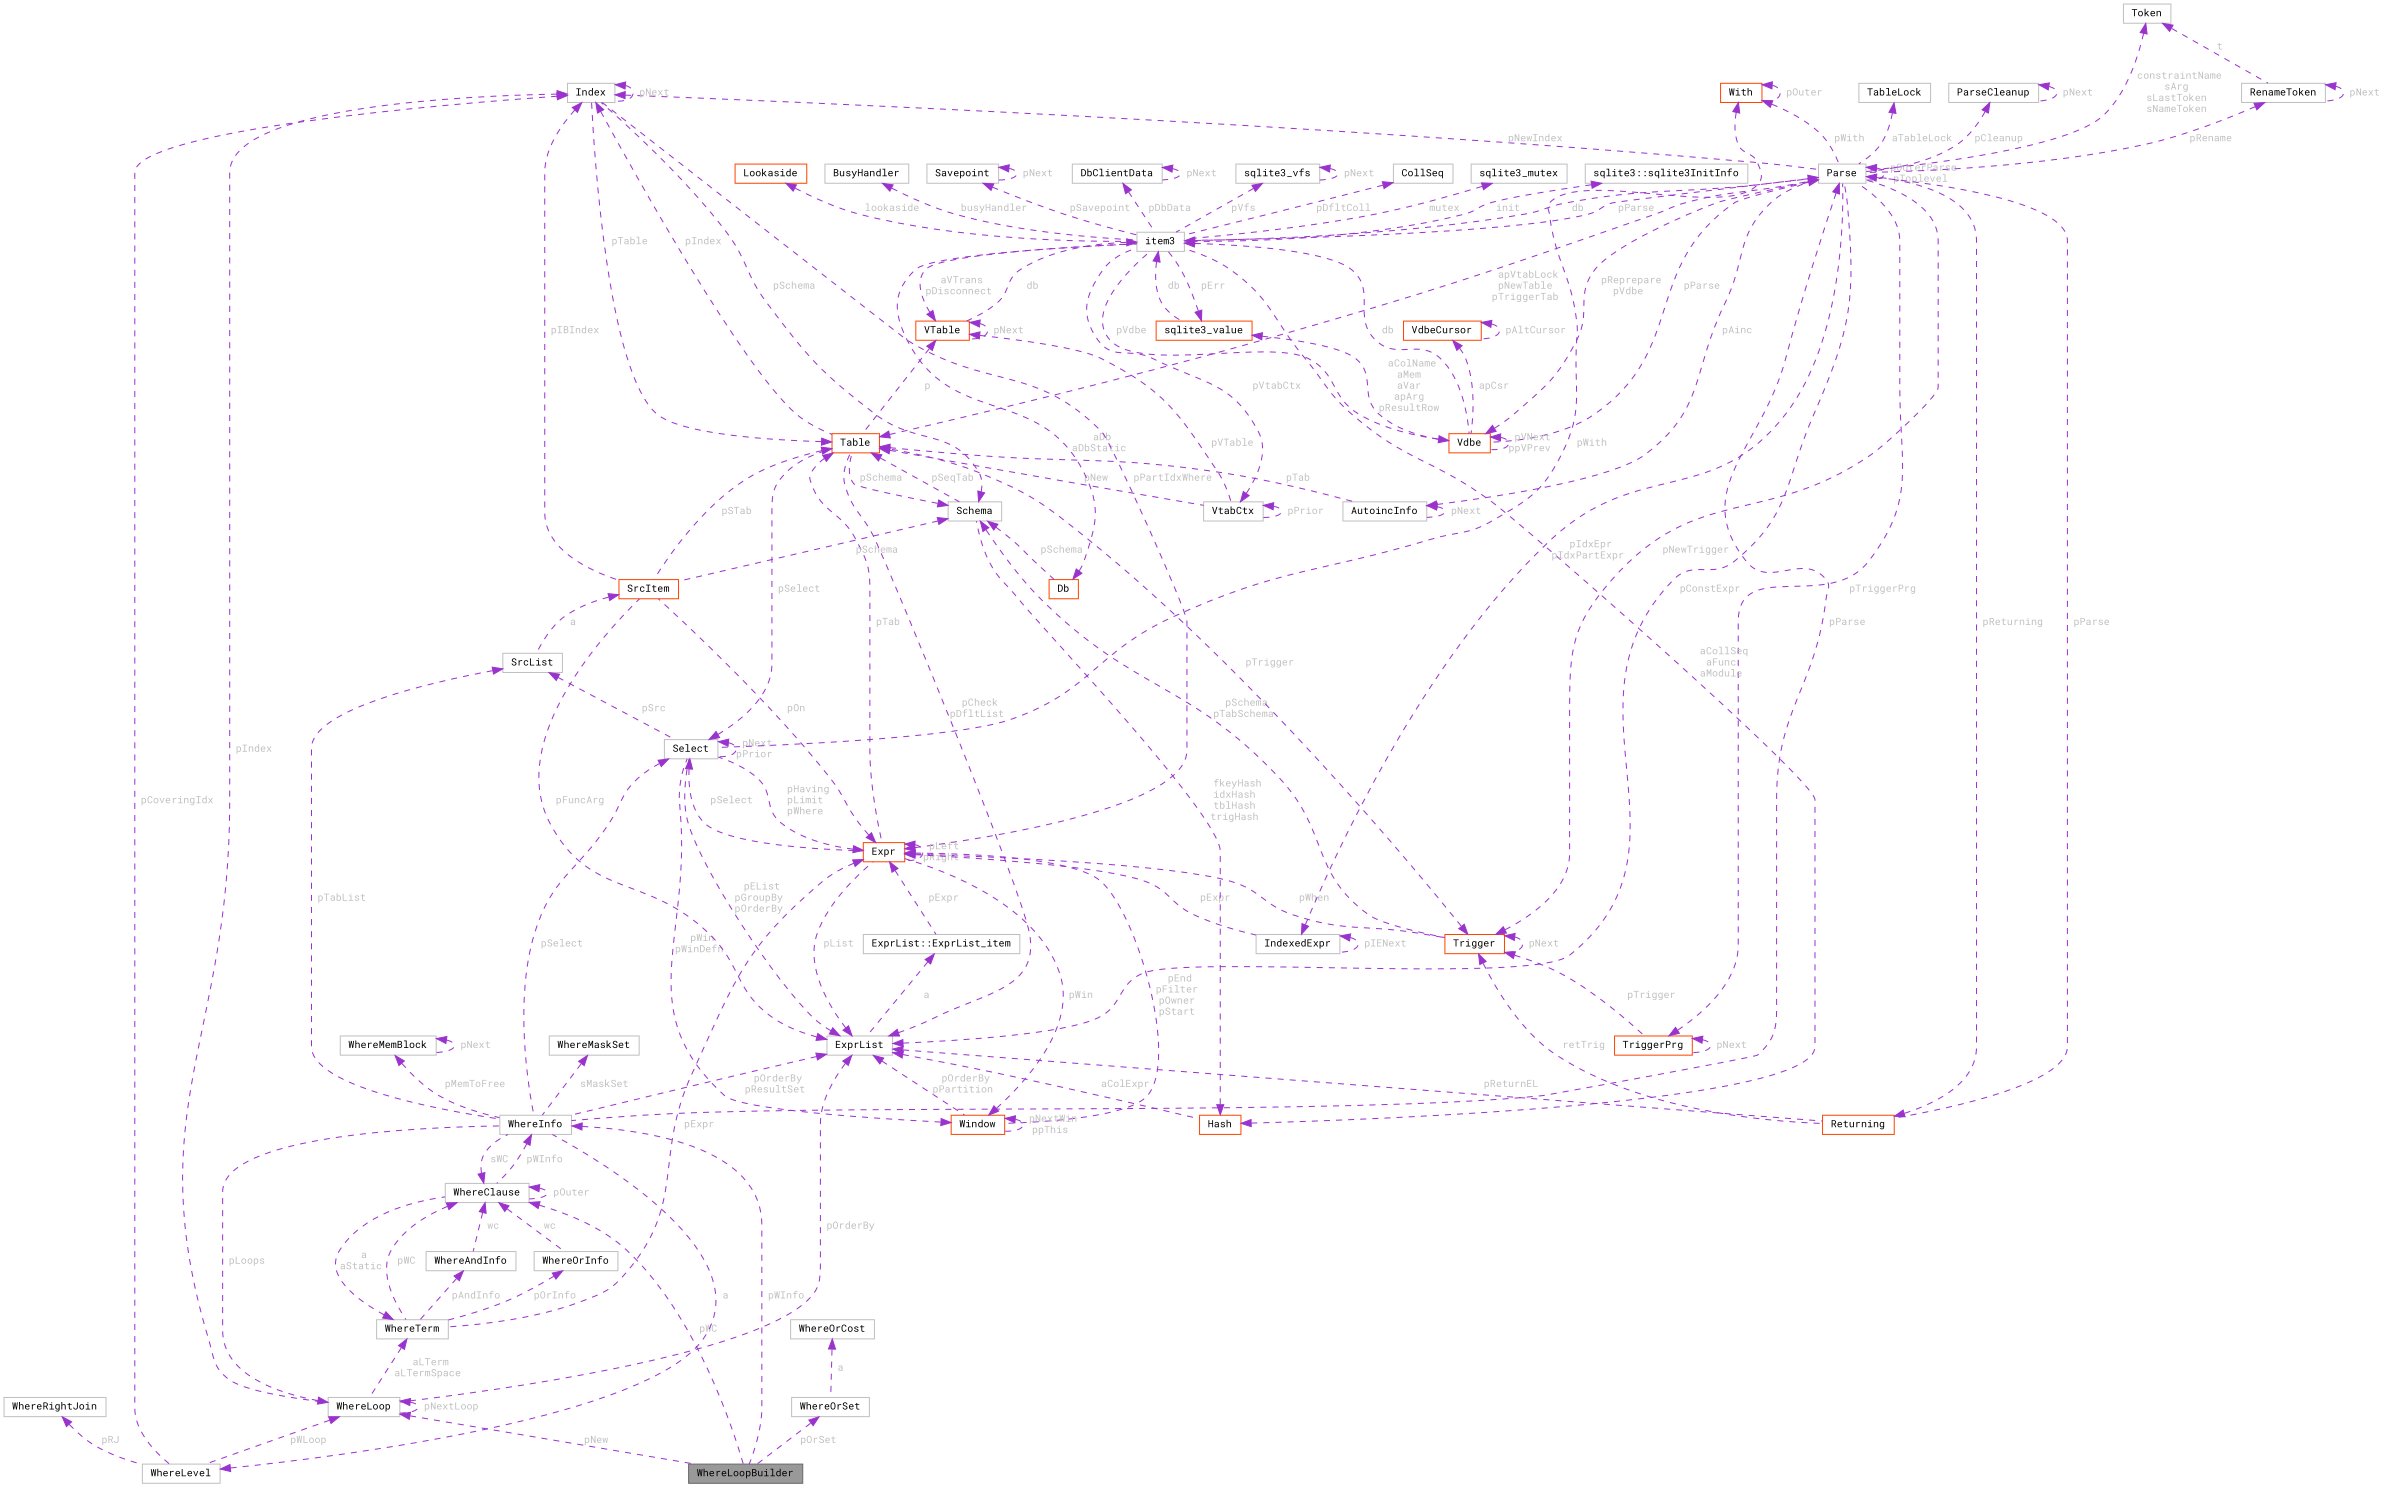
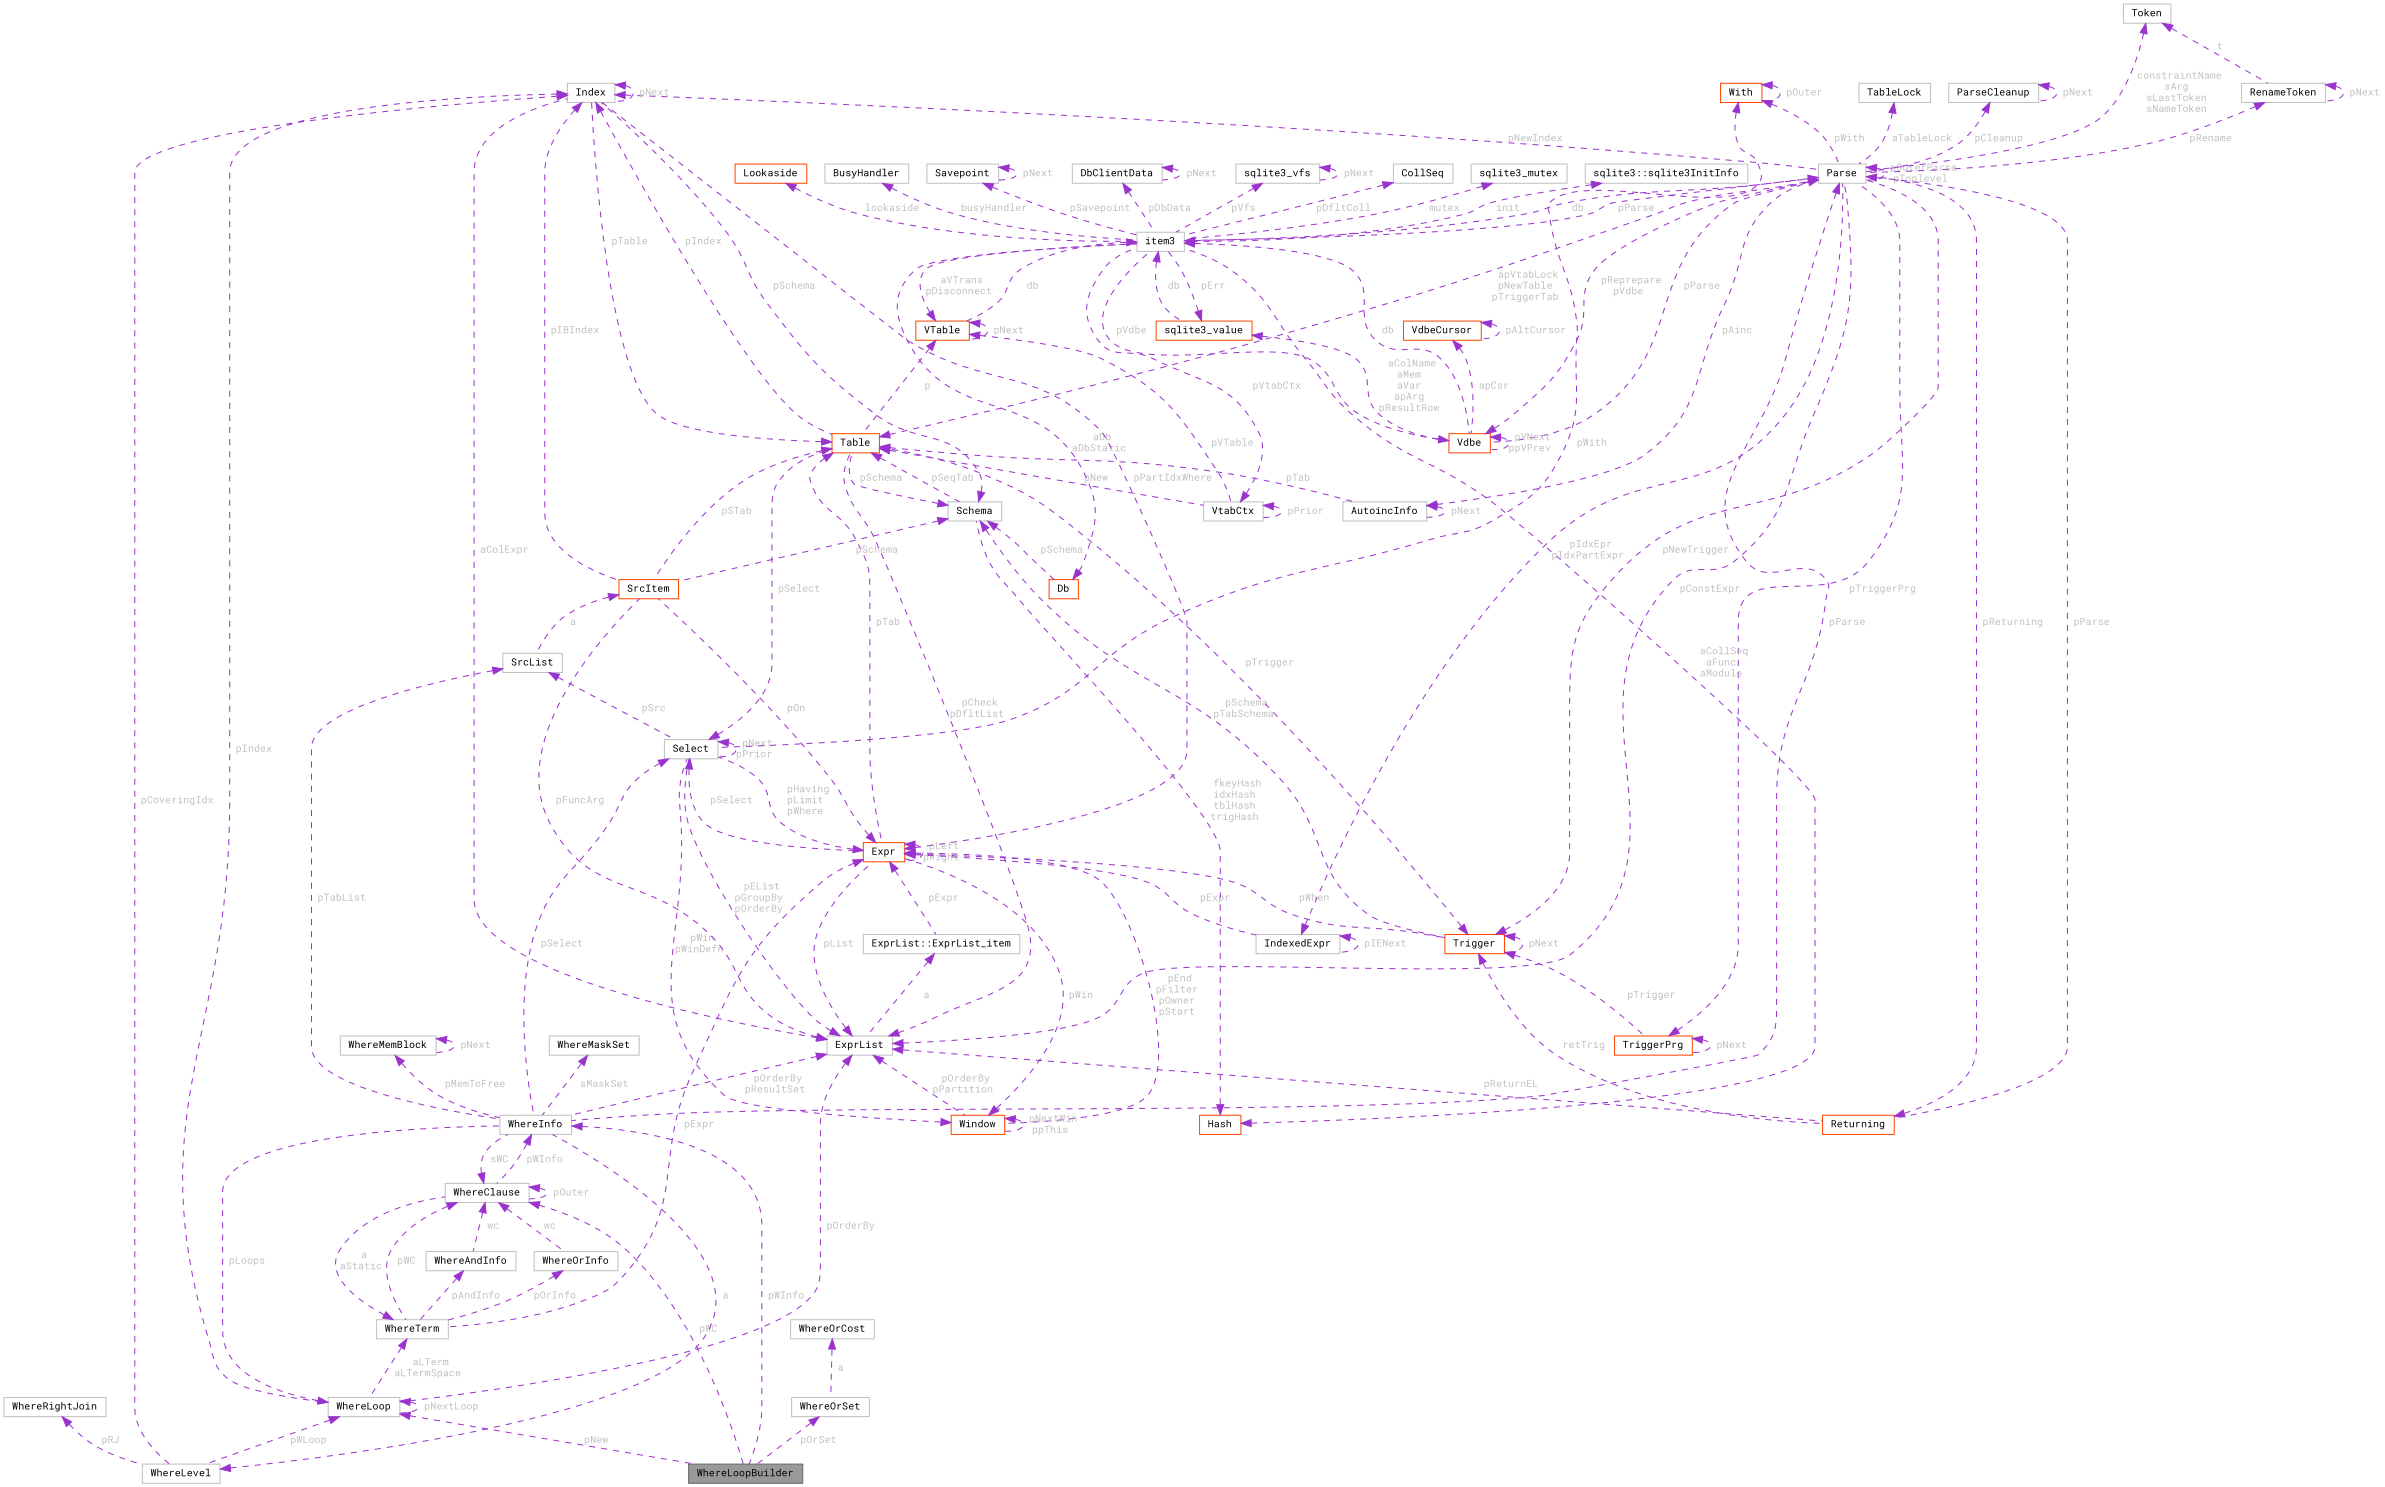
(1052, 1085) -> (474, 664)
